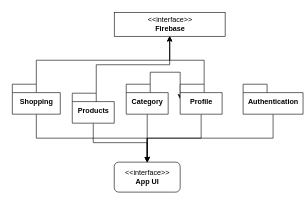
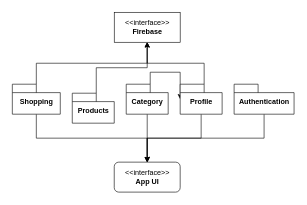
(170, 24) -> (147, 27)
(273, 99) -> (264, 99)
(109, 143) -> none
